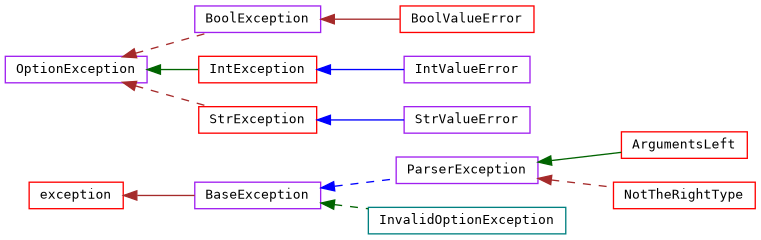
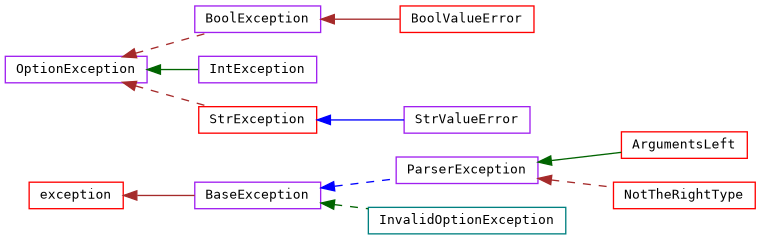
(258, 70) -> (258, 70)
(467, 70) -> none
